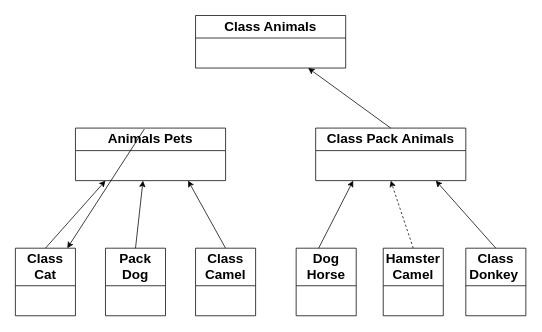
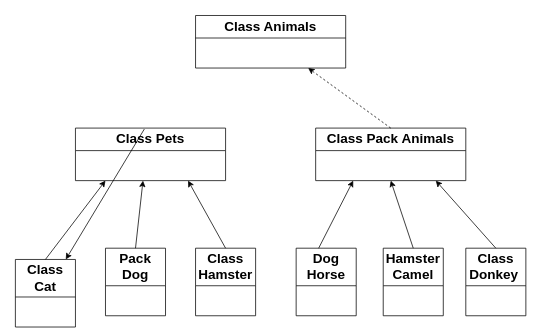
(351, 100) -> (351, 100)
(150, 139) -> (150, 139)
(402, 216) -> (402, 216)
(225, 267) -> (225, 267)
(45, 282) -> (45, 293)
